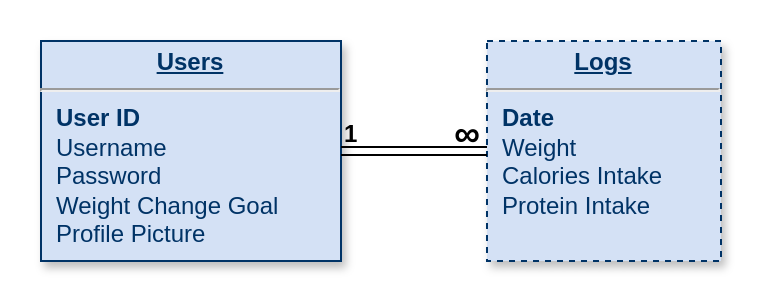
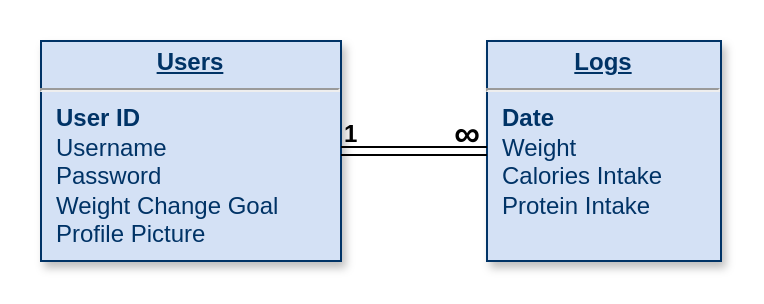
(604, 151) -> (604, 151)
